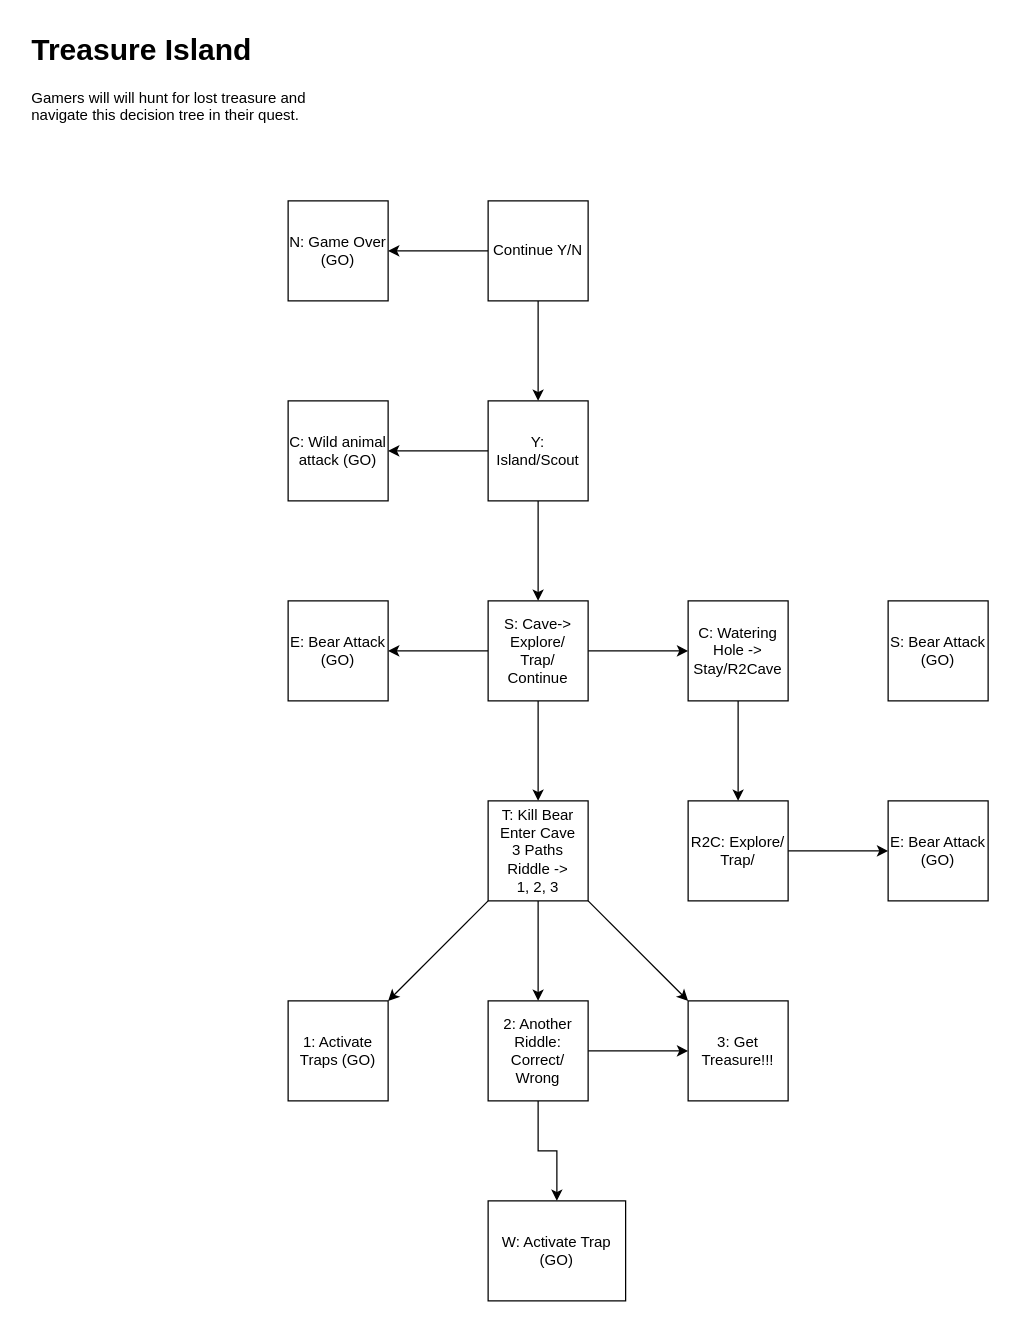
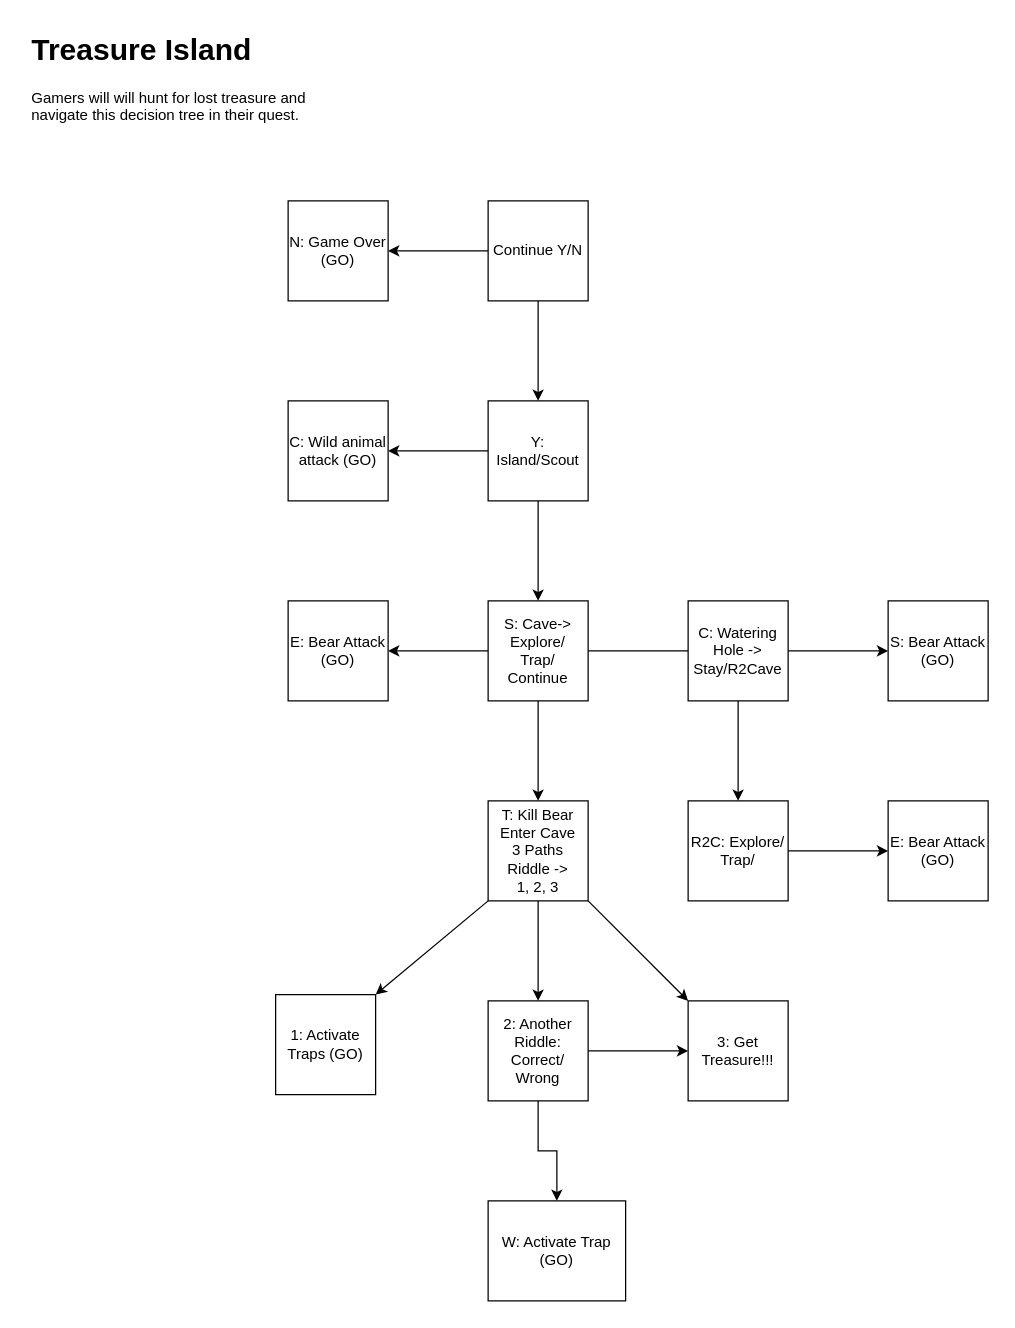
(678, 651) -> (681, 651)
none -> (834, 651)
(338, 1051) -> (326, 1044)
